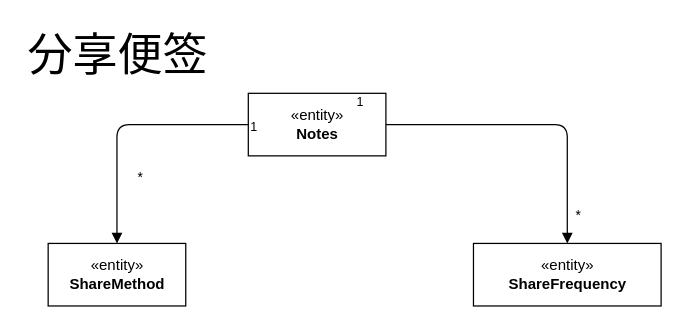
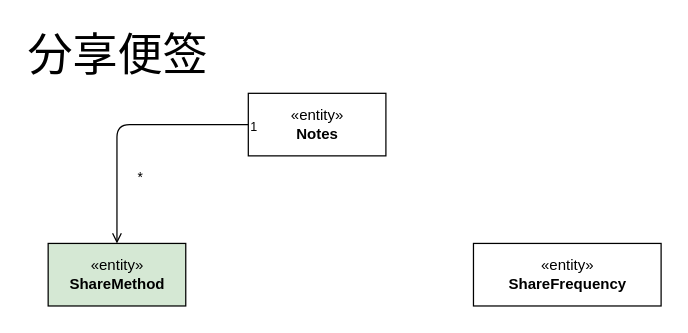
(525, 124) -> none
(117, 232) -> (117, 235)
(117, 274) -> (117, 274)
